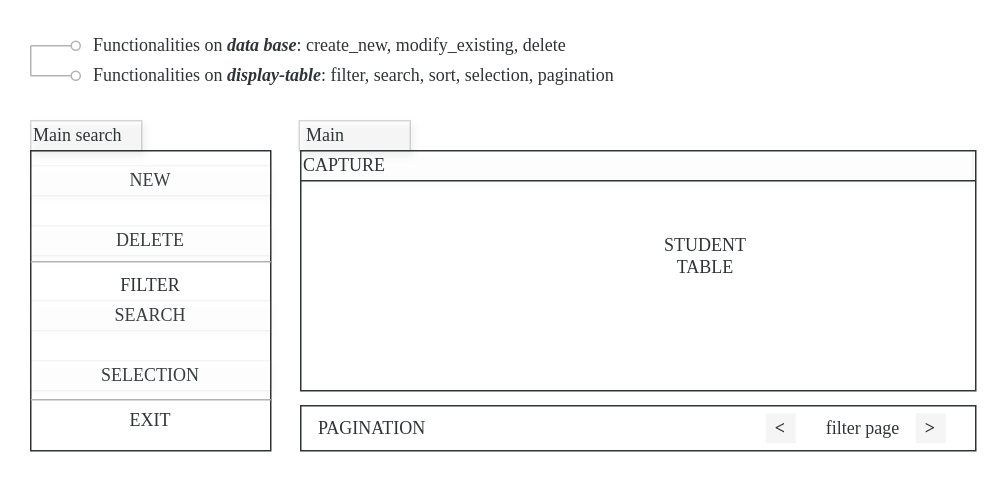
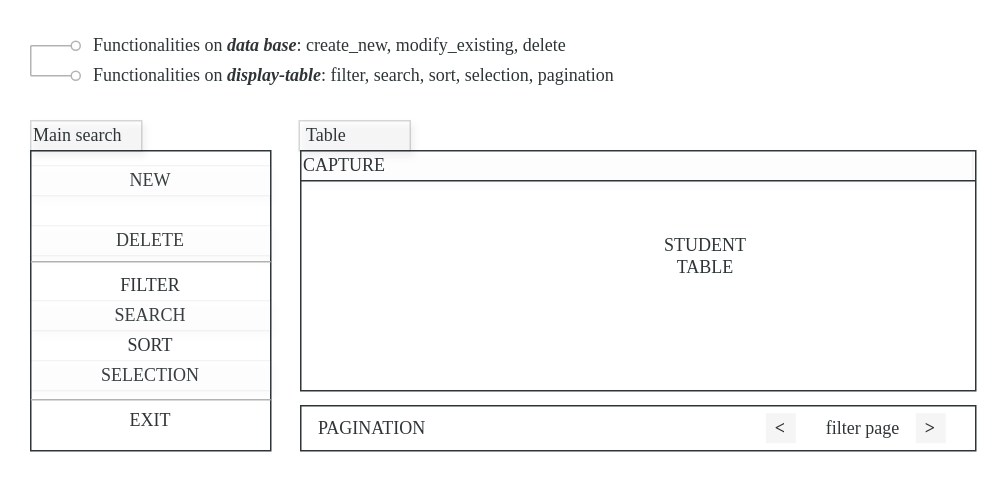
(325, 136) -> (330, 136)
none -> (151, 346)
